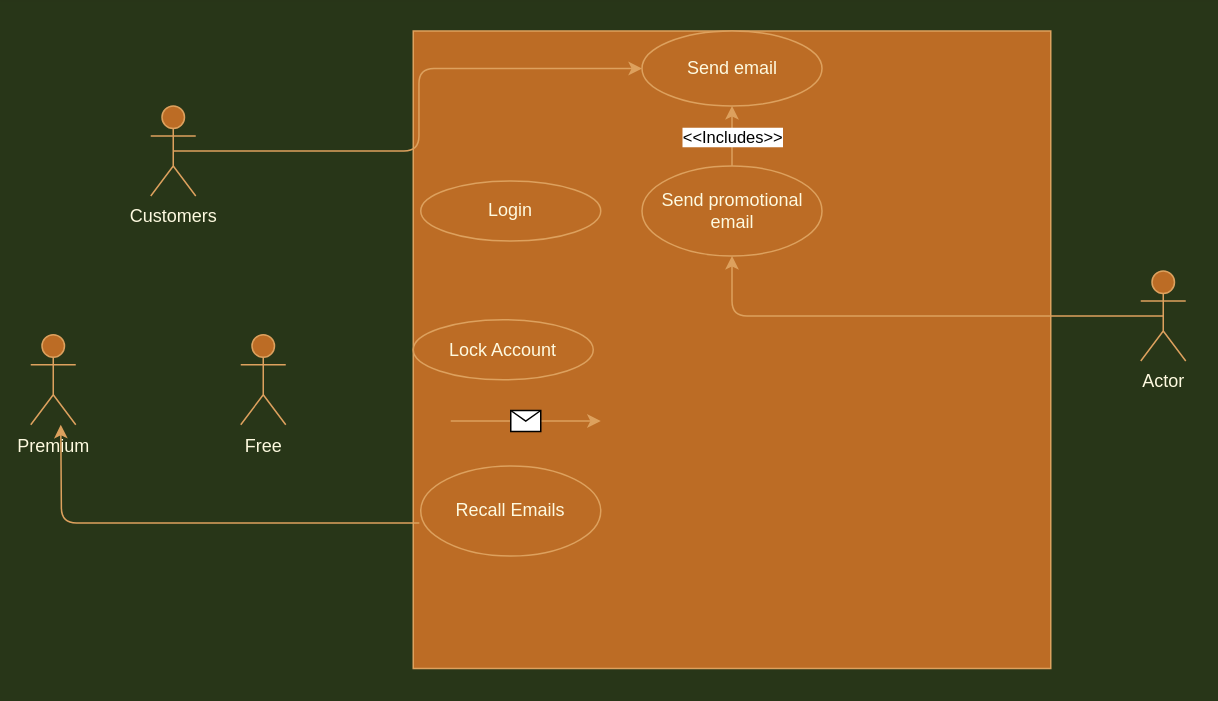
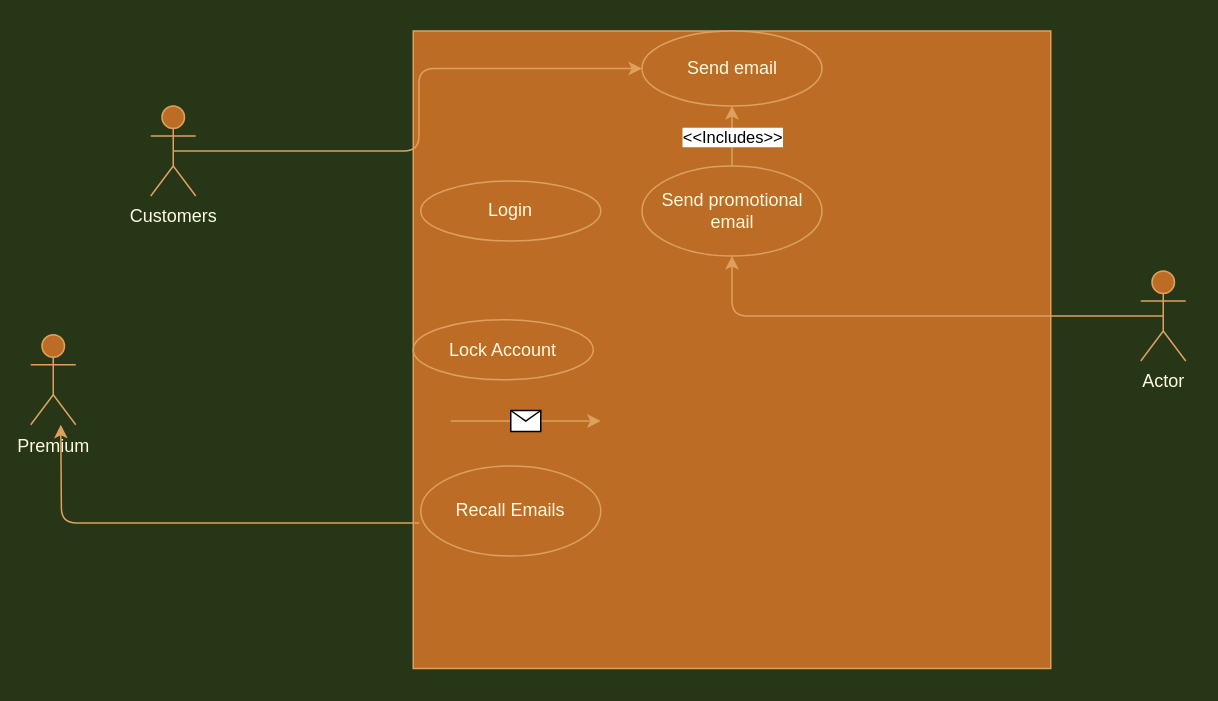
(263, 380) -> none
